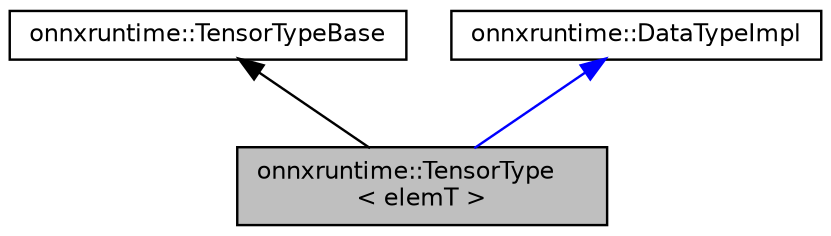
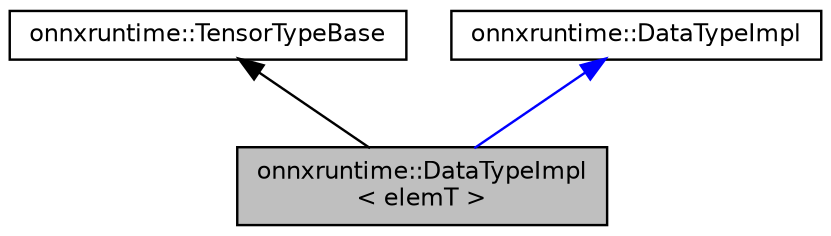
(422, 186) -> (422, 186)
